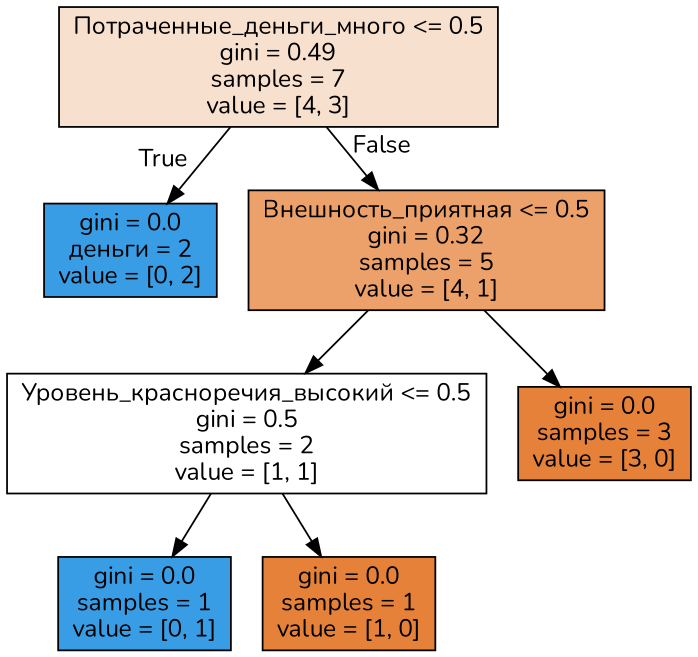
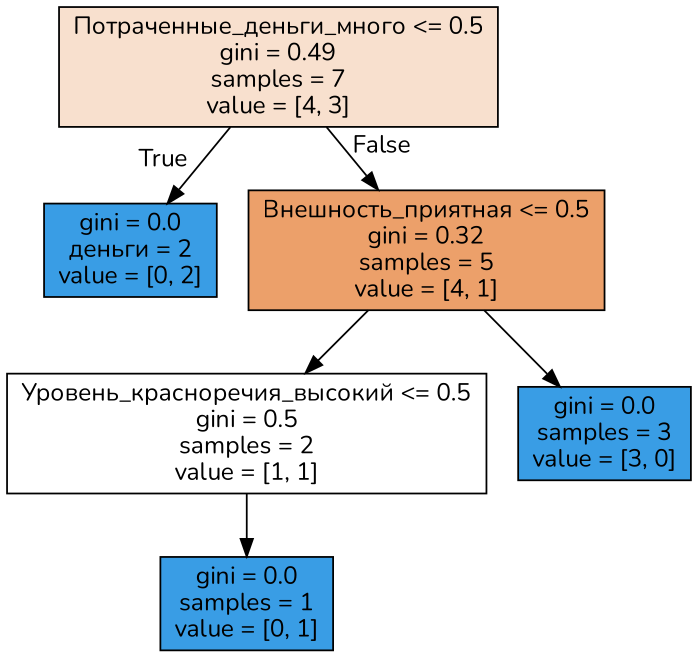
(605, 434) -> (605, 434)
(349, 604) -> none
